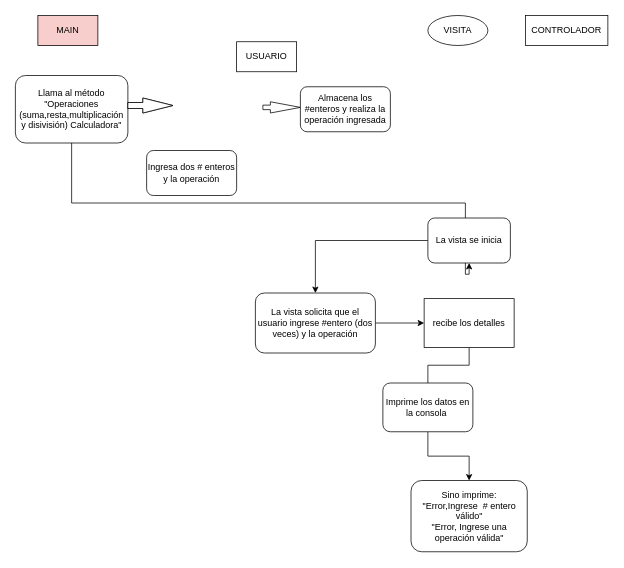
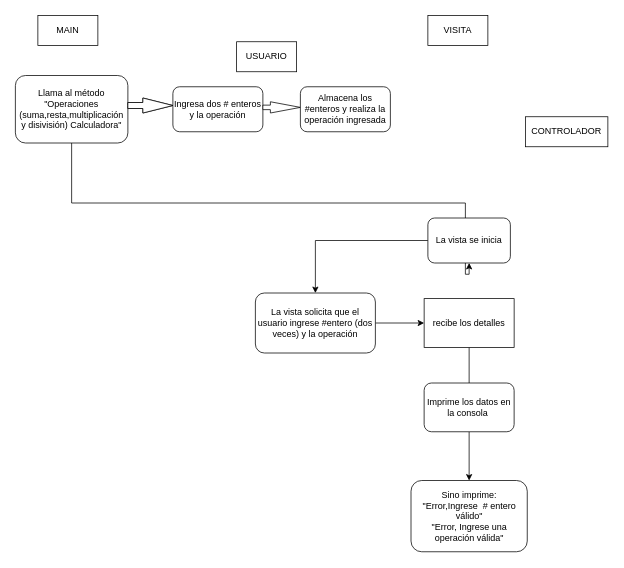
(68, 30) -> (68, 30)
(458, 30) -> (458, 30)
(567, 30) -> (567, 132)
(192, 173) -> (218, 109)
(428, 407) -> (469, 407)
